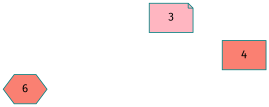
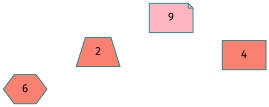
(171, 18) -> (171, 18)
none -> (98, 52)
